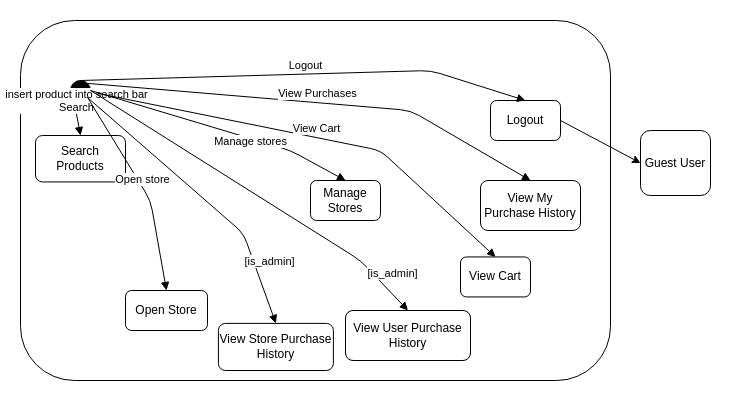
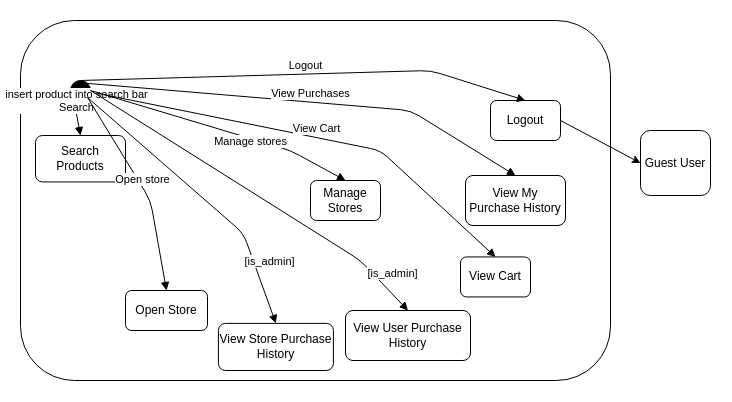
(531, 206) -> (516, 201)
